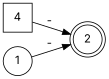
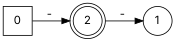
(18, 18) -> (18, 21)
(47, 52) -> (120, 21)
